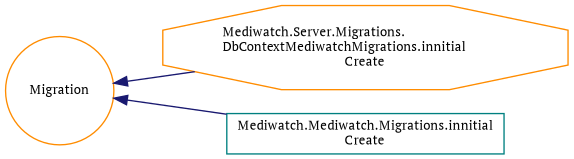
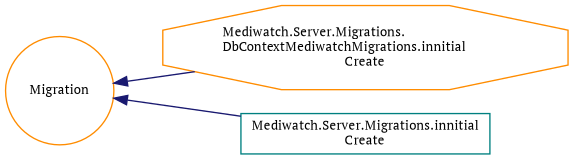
(365, 134) -> (365, 134)
